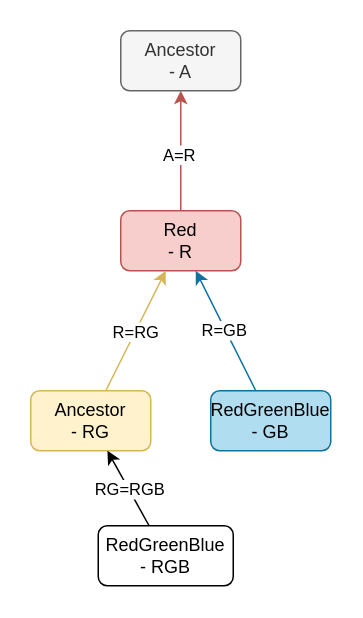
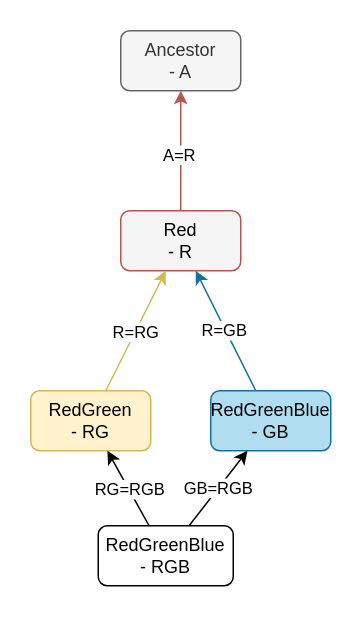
(181, 241) -> (181, 241)
(91, 421) -> (91, 421)
none -> (215, 492)
